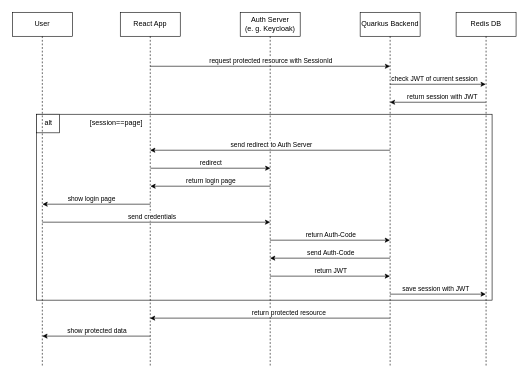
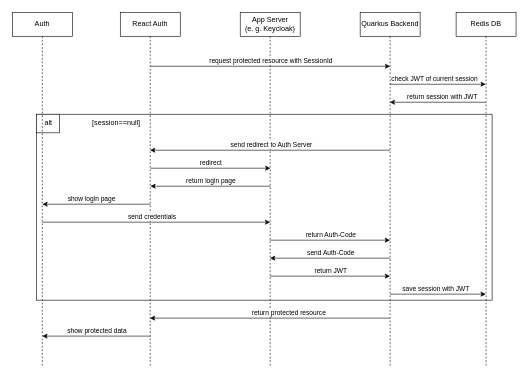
(42, 24) -> (42, 24)
(150, 24) -> (150, 24)
(270, 24) -> (270, 24)
(116, 123) -> (116, 123)
